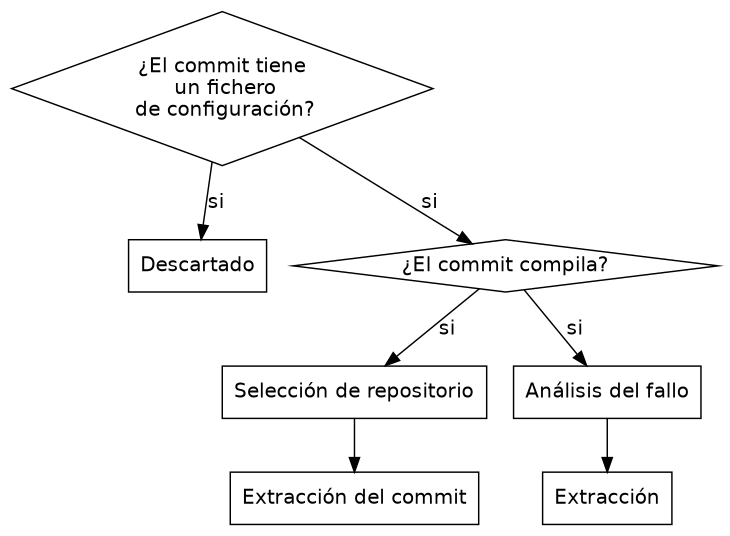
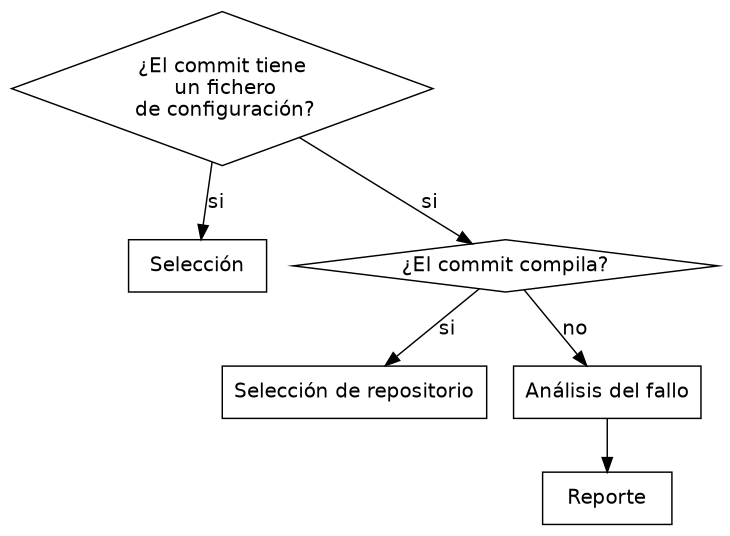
(198, 266) -> (198, 266)
(575, 329) -> (575, 329)
(354, 498) -> none
(607, 498) -> (607, 498)
